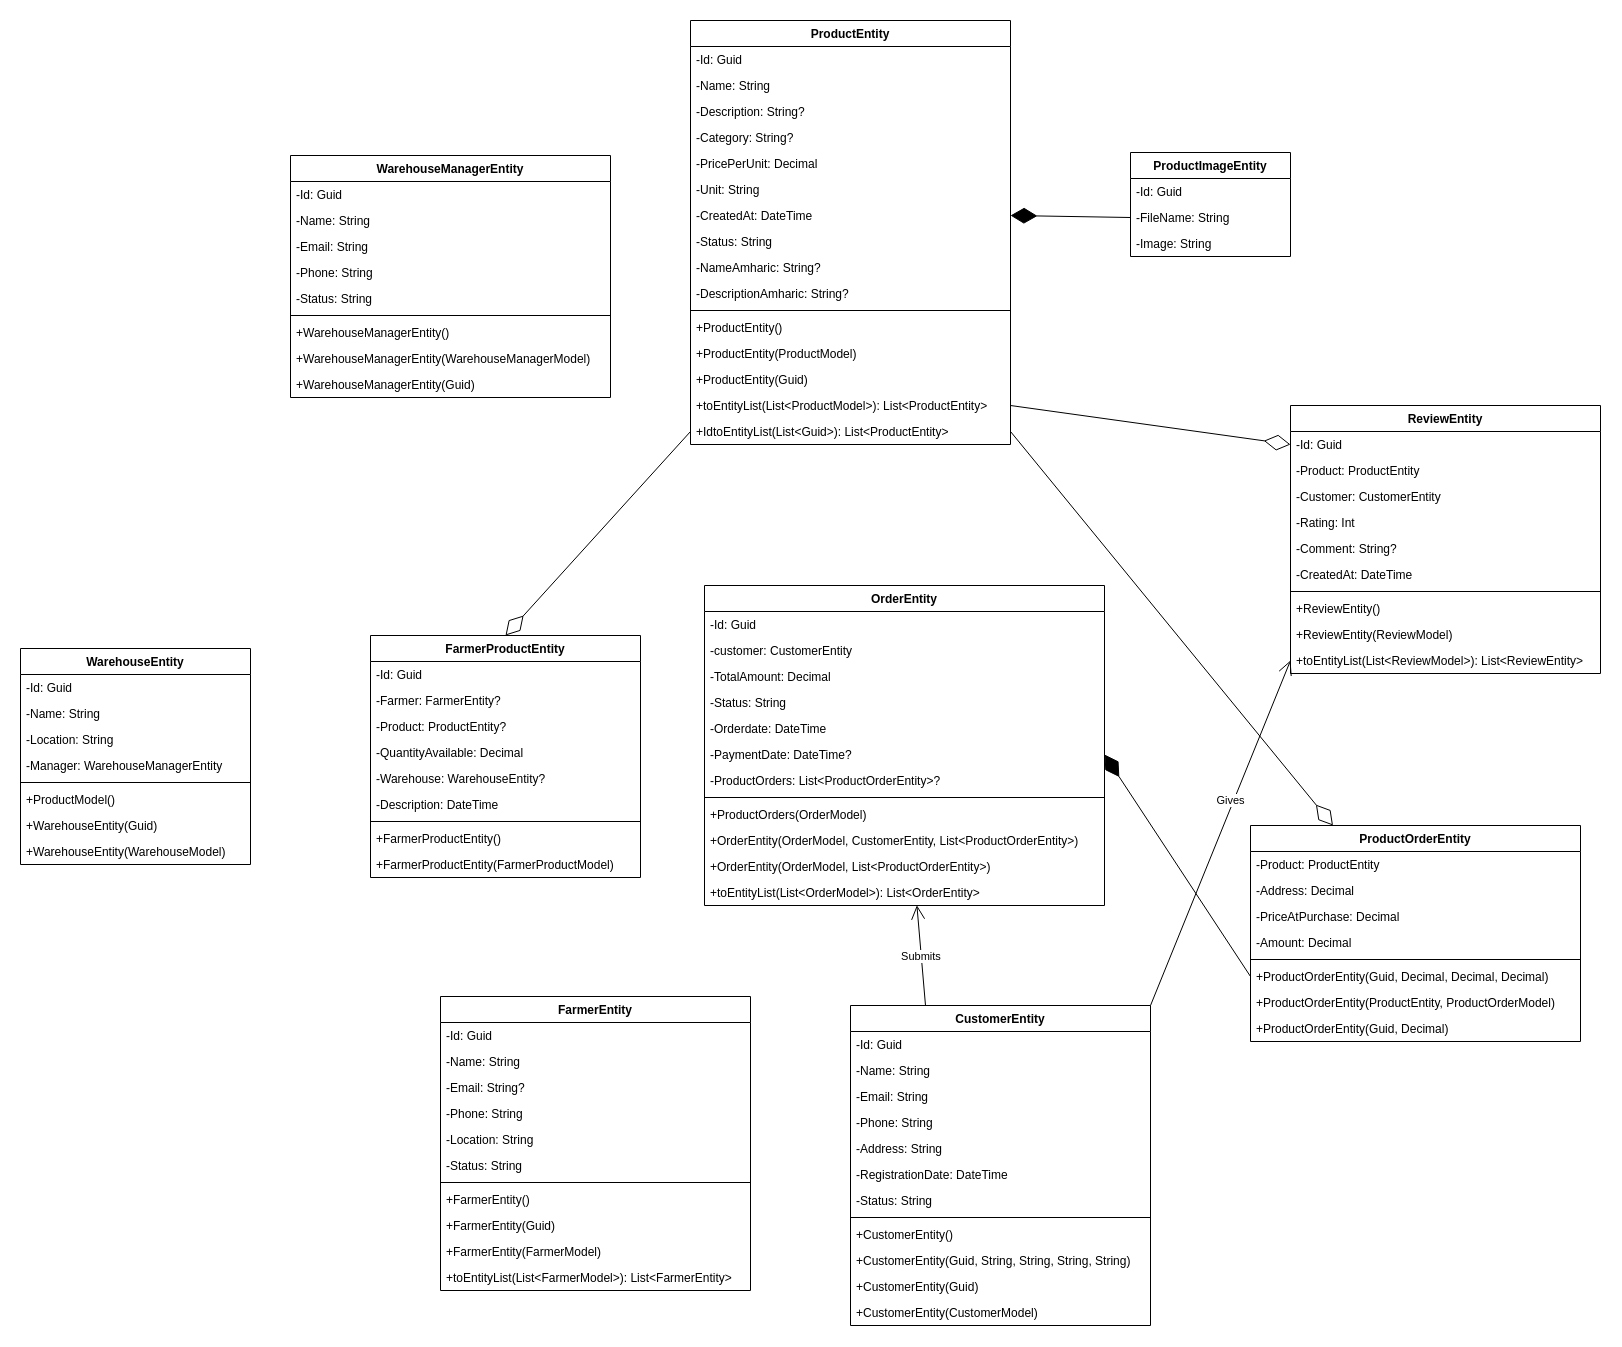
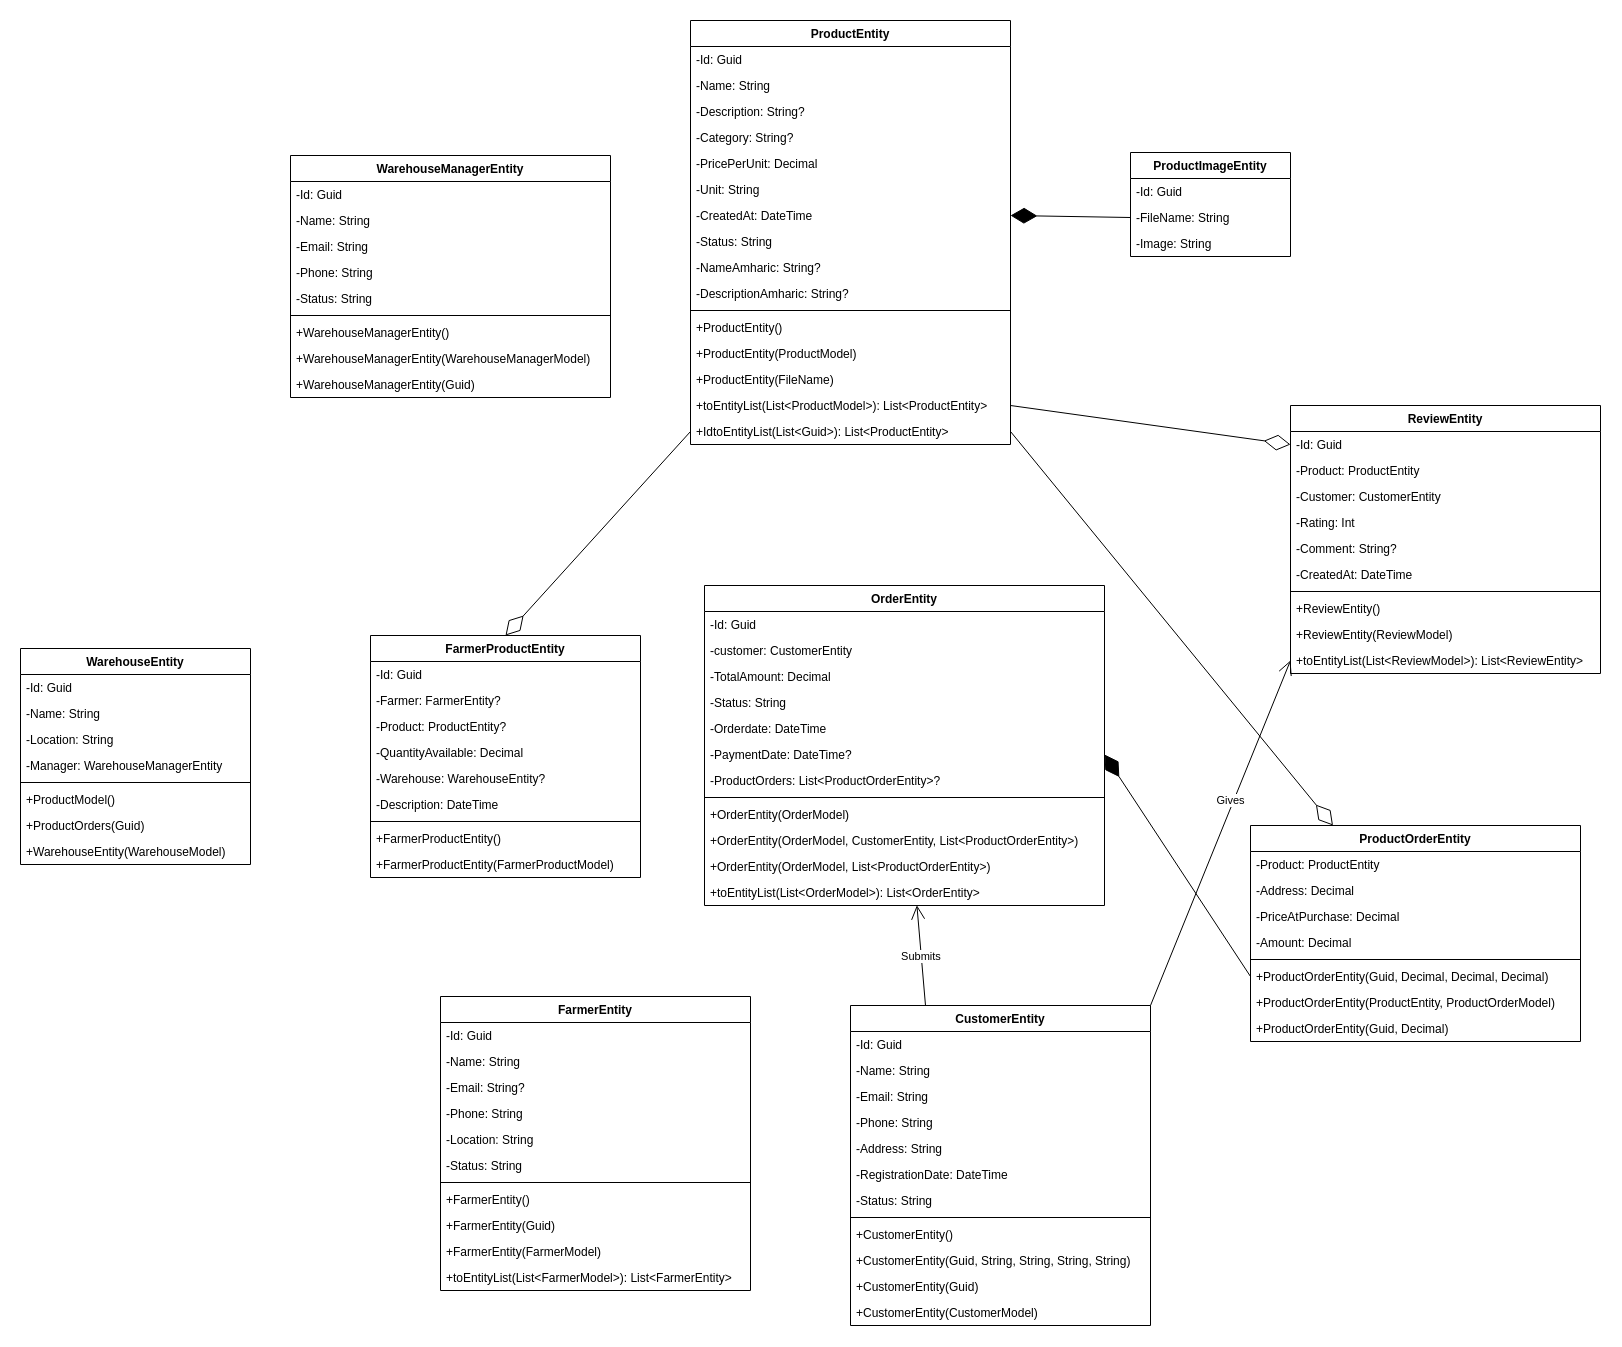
(760, 380) -> (772, 380)
(796, 815) -> (788, 815)
(97, 826) -> (92, 826)
